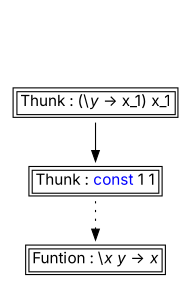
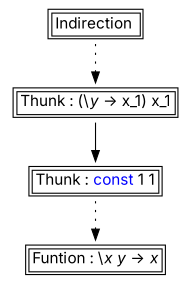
none -> (96, 24)
